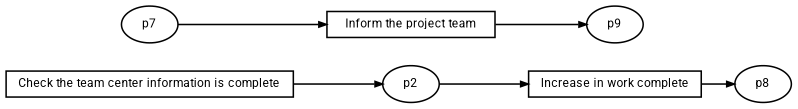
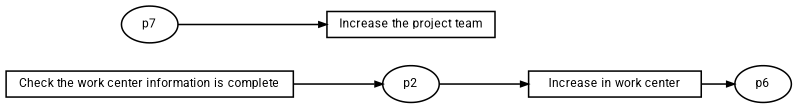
(411, 24) -> (411, 24)
(615, 24) -> none
(150, 84) -> (150, 84)
(615, 84) -> (615, 84)
(763, 84) -> (763, 84)
